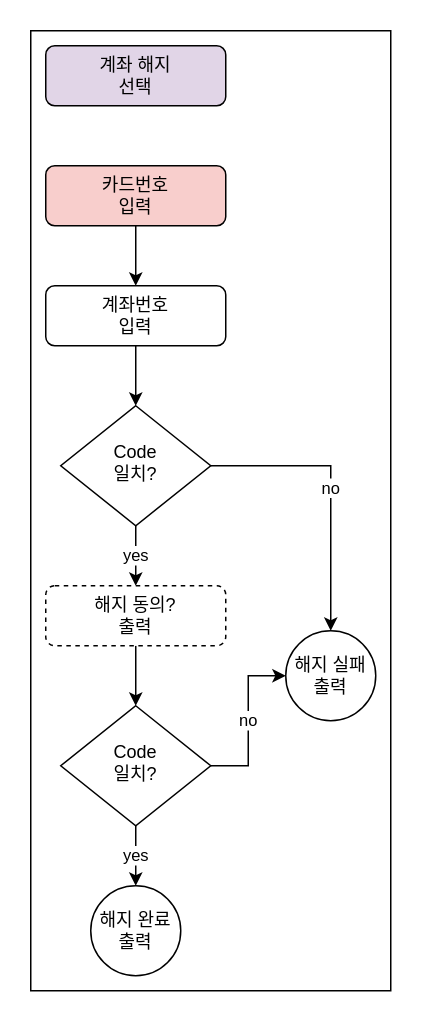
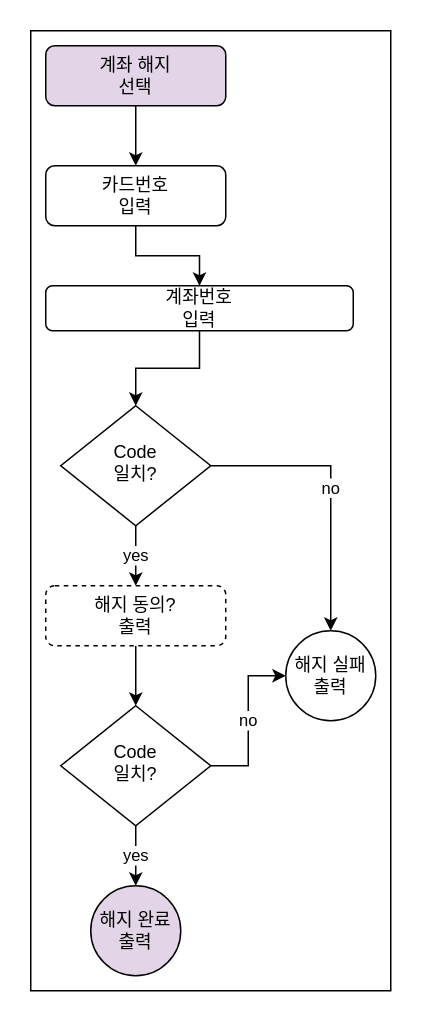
none -> (136, 131)
(136, 196) -> (136, 196)
(136, 316) -> (200, 308)
(136, 931) -> (136, 931)
